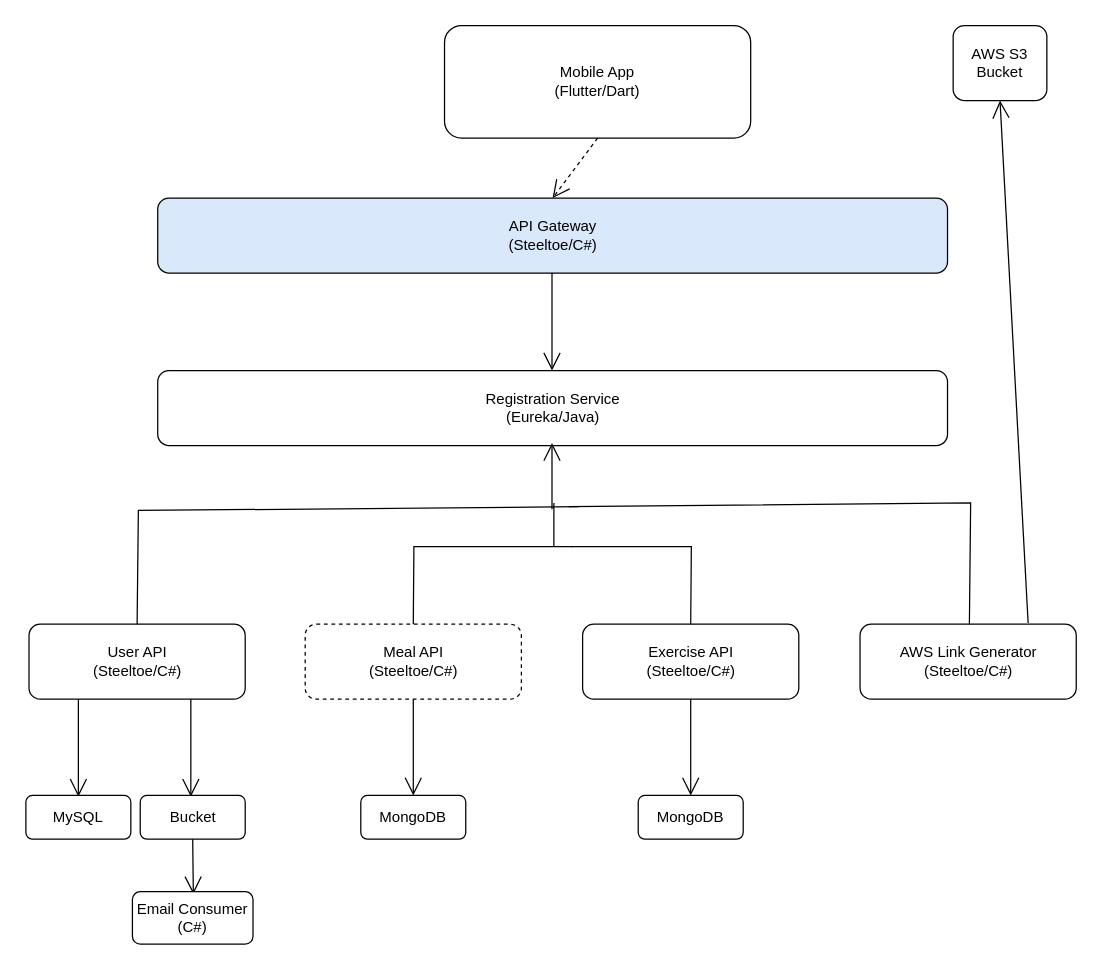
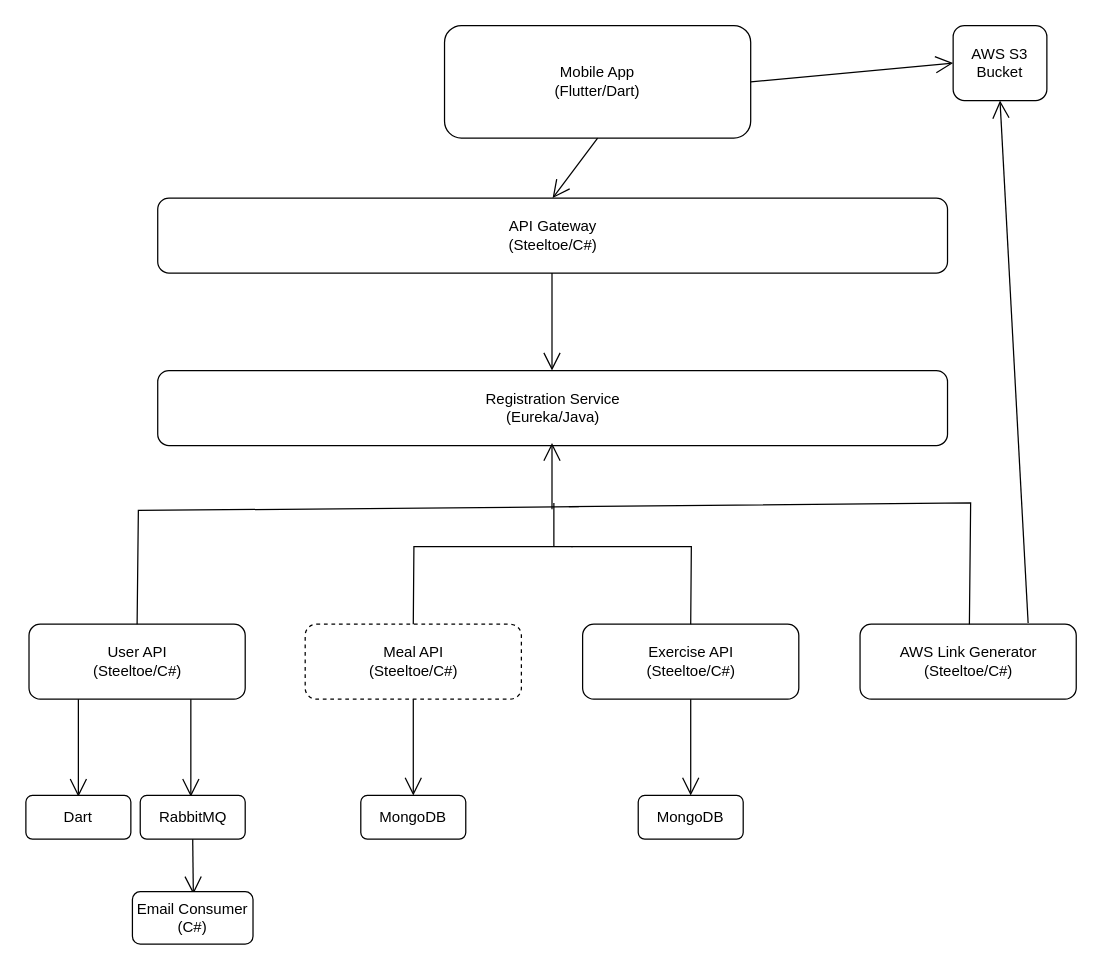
none -> (850, 73)
(576, 166) -> (576, 166)
(553, 236) -> (553, 236)
(78, 818) -> (78, 818)
(193, 818) -> (193, 818)
